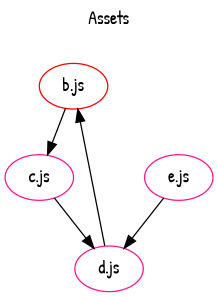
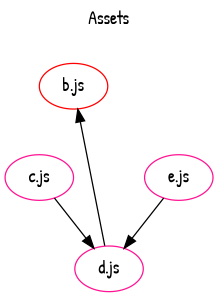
(59, 126) -> none
